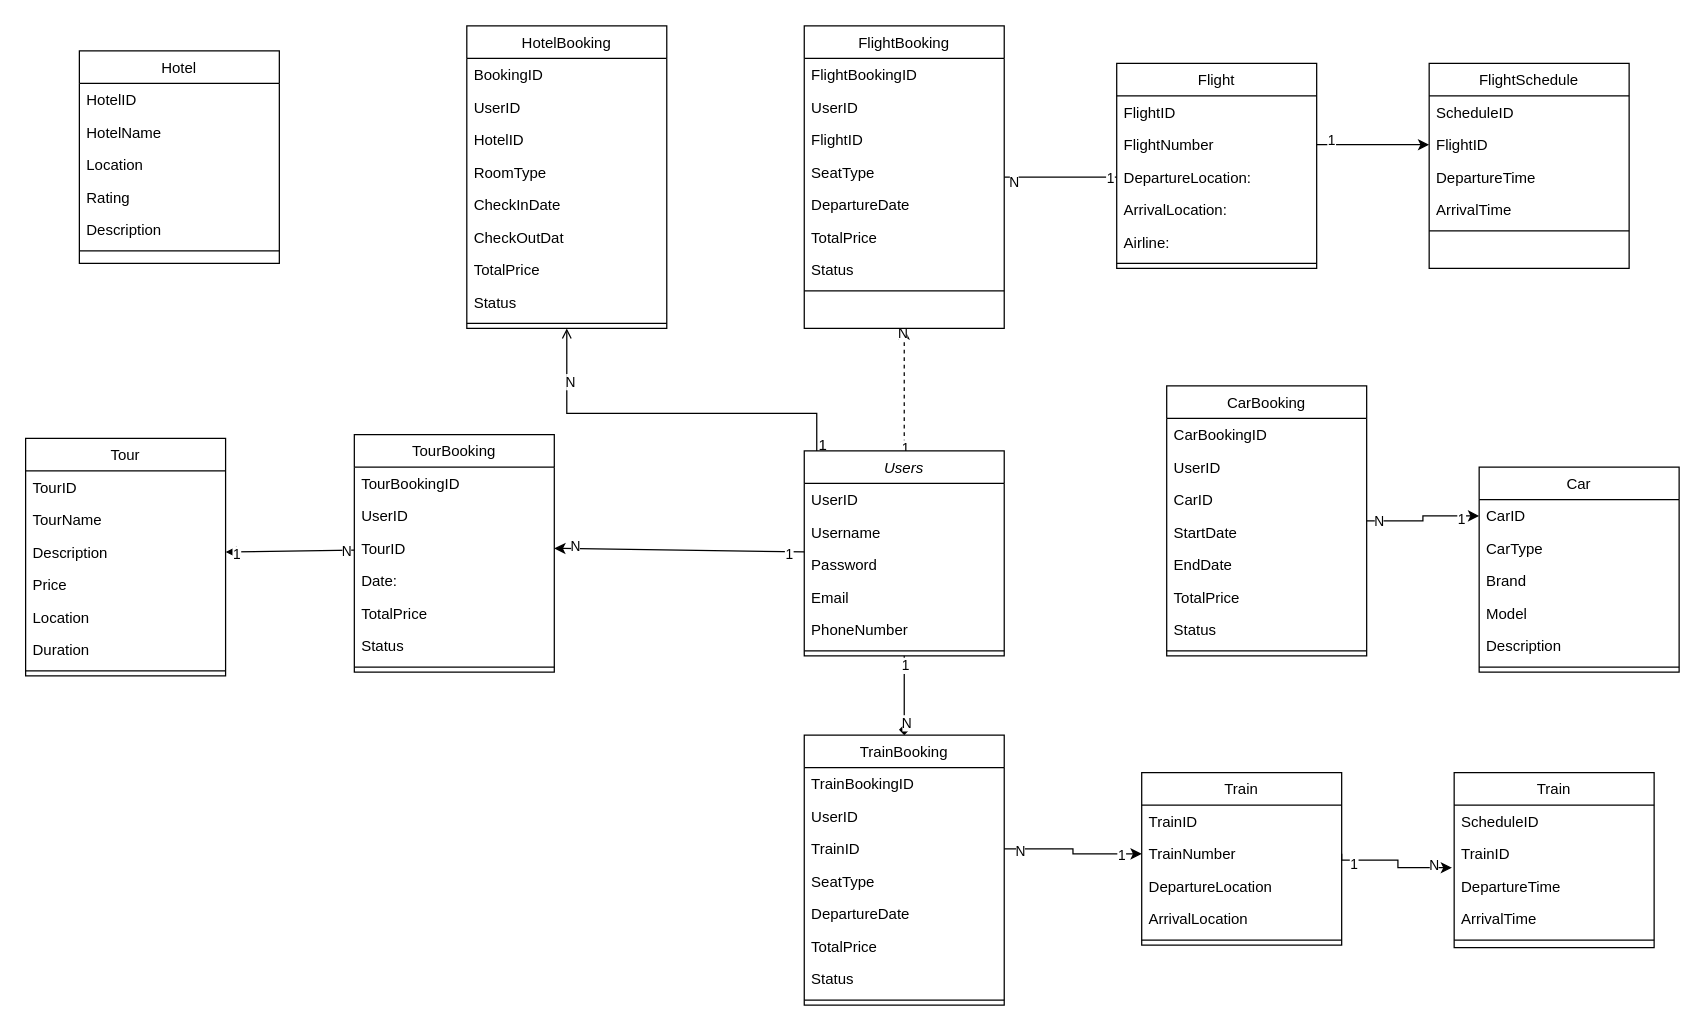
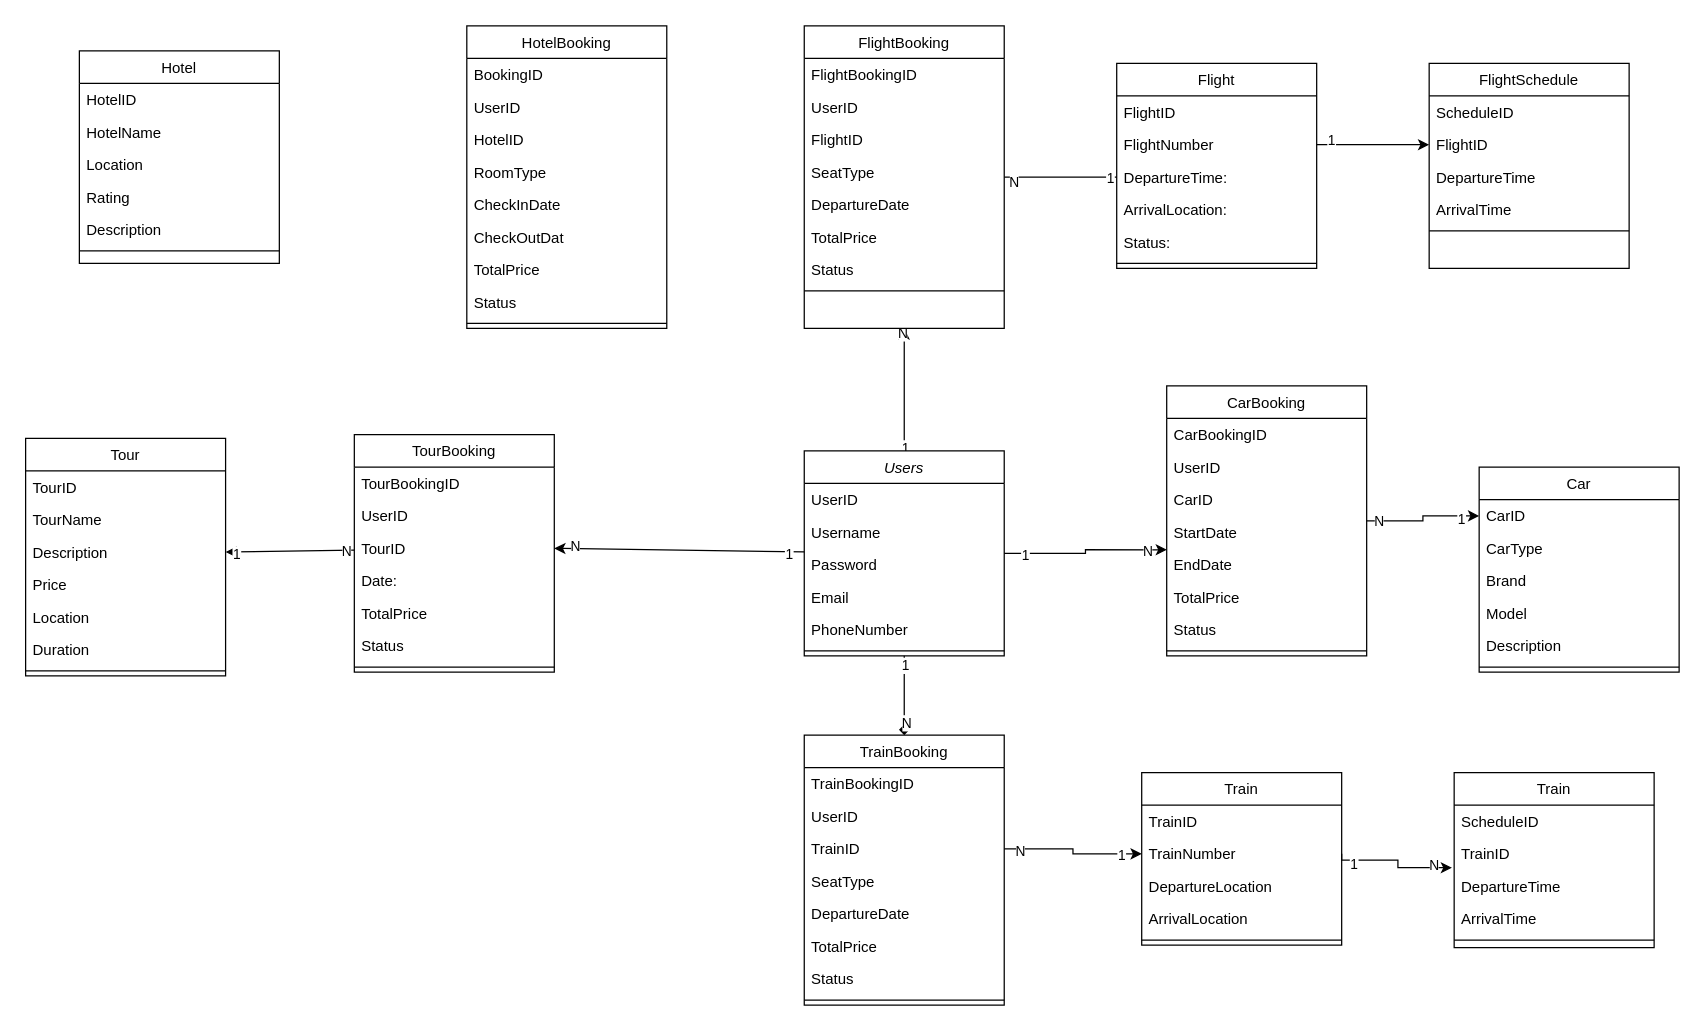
(1195, 178) -> (1179, 178)
(1150, 243) -> (1151, 243)
(904, 392) -> (904, 392)
(670, 413) -> none
none -> (1084, 553)
